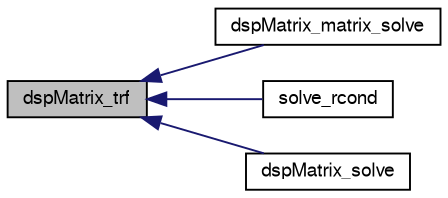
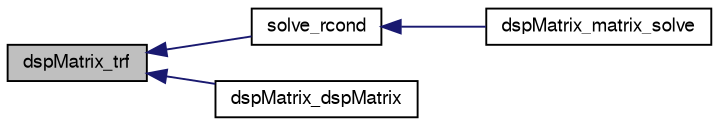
(212, 60) -> (444, 27)
(328, 172) -> (317, 99)
